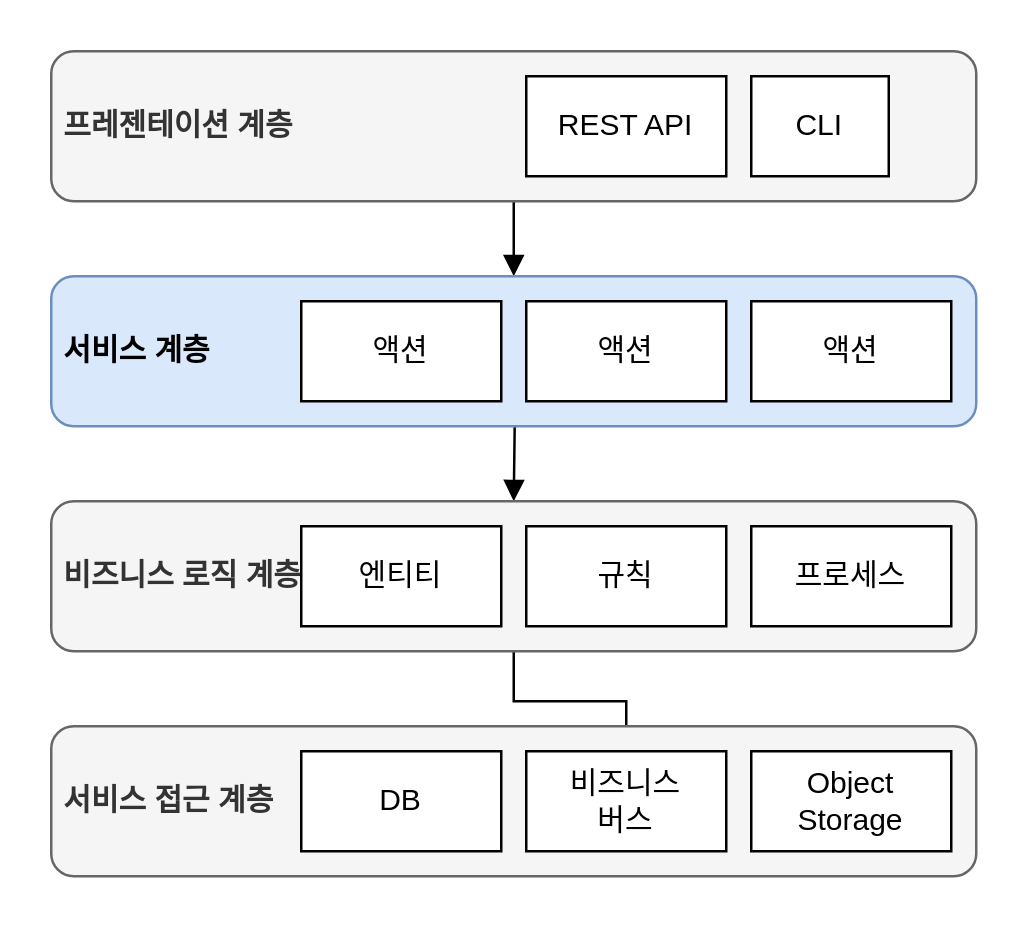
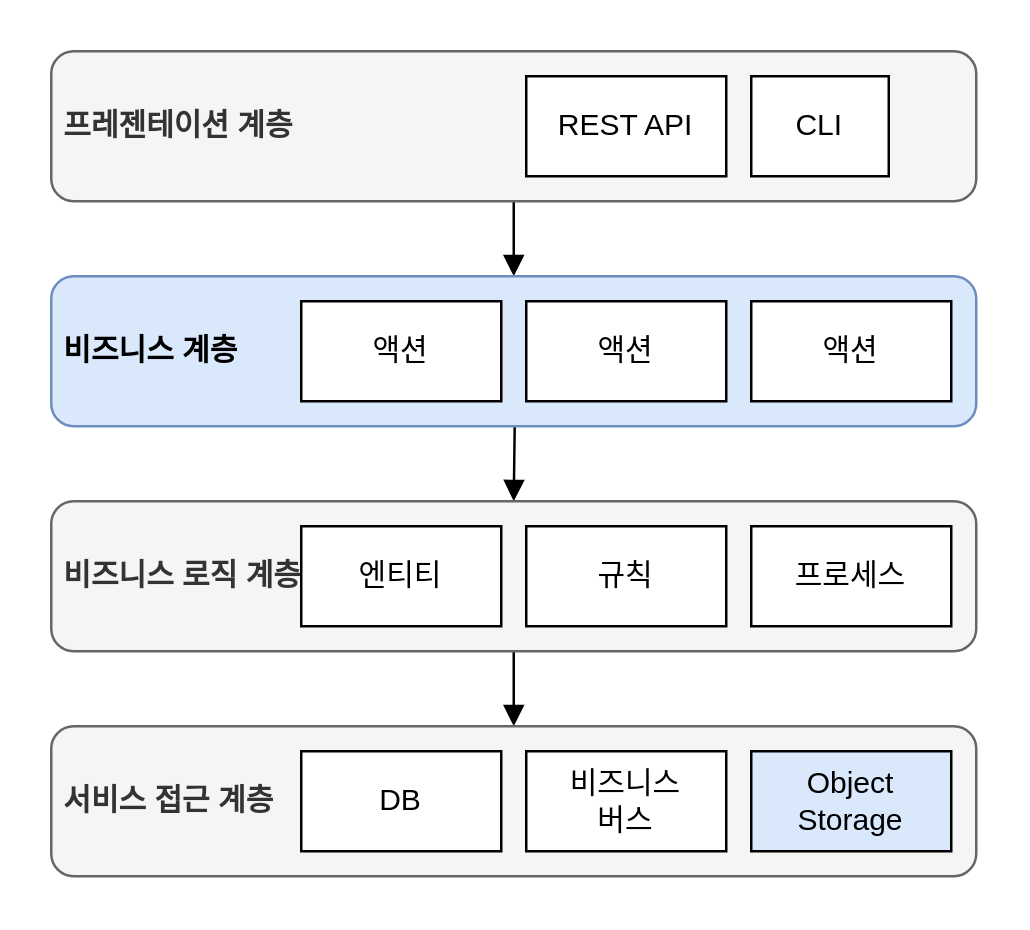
(136, 351) -> (151, 351)
(580, 701) -> (514, 702)
(851, 801) -> (851, 801)
